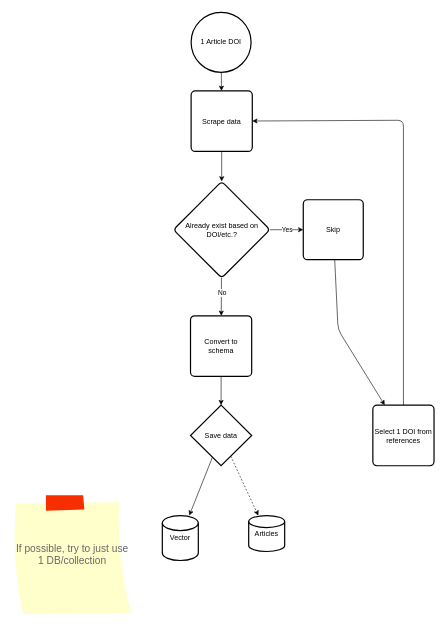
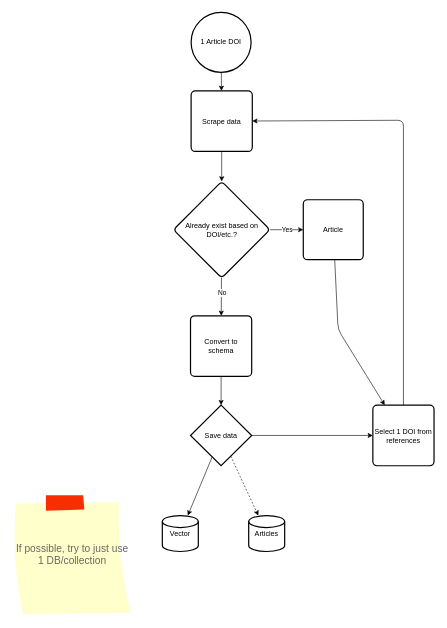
(333, 230) -> (333, 230)
none -> (310, 436)
(180, 538) -> (180, 534)
